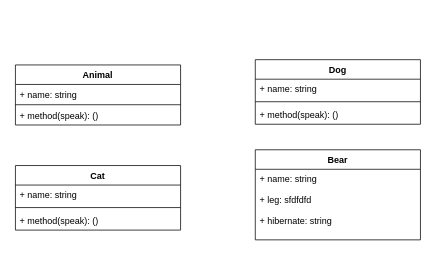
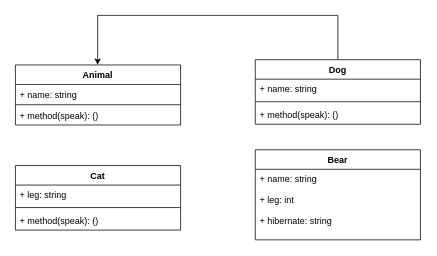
none -> (197, 15)
(290, 179) -> (290, 179)
(50, 195) -> (46, 195)
